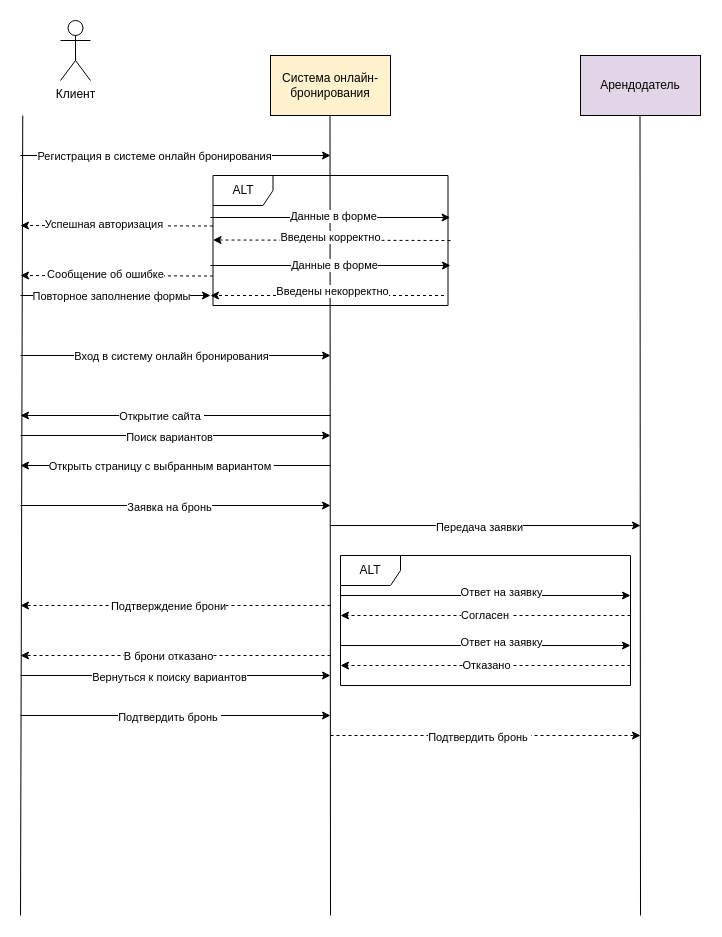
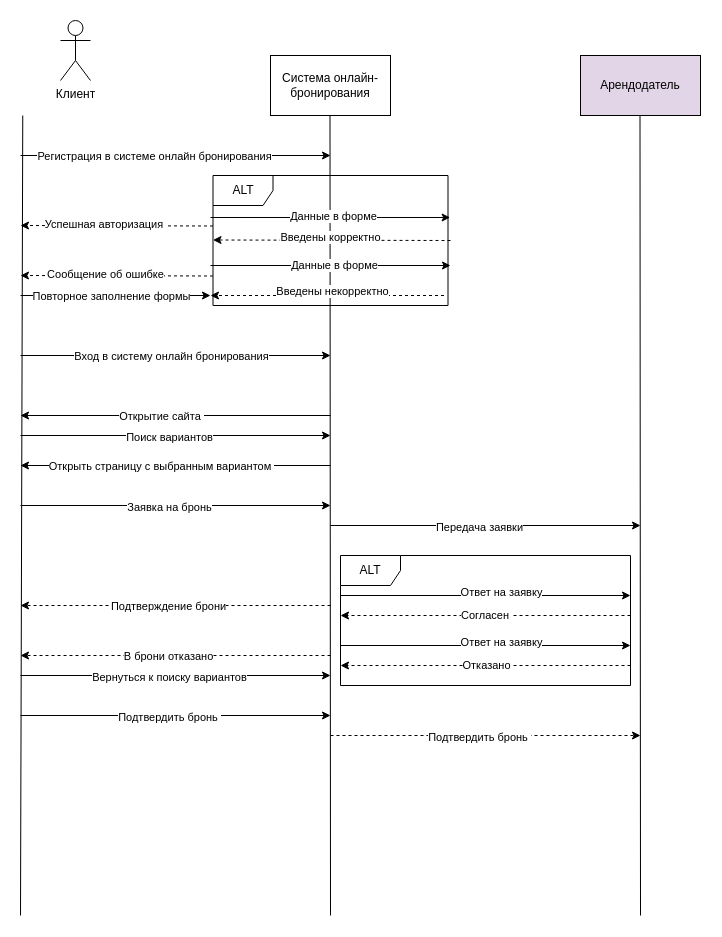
(331, 86) -> (331, 86)
